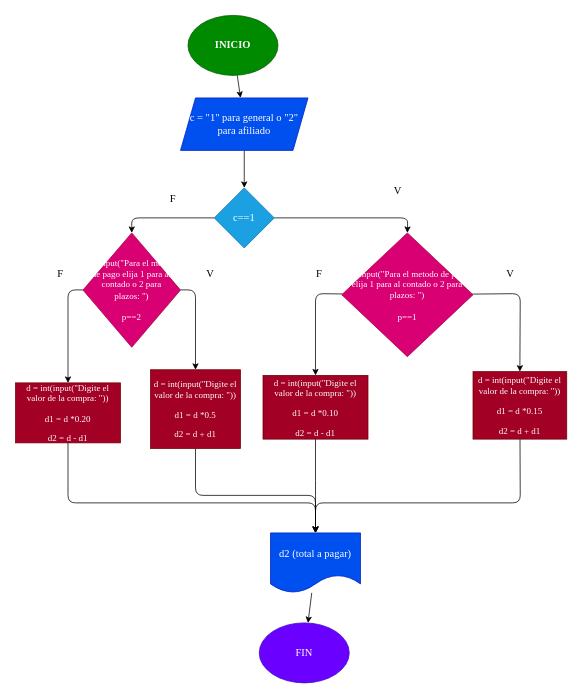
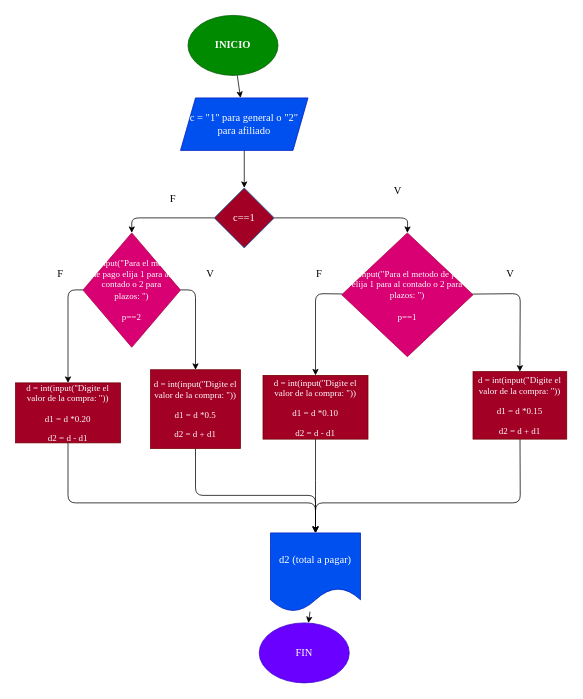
(244, 218) -> (244, 218)
(315, 563) -> (315, 572)
